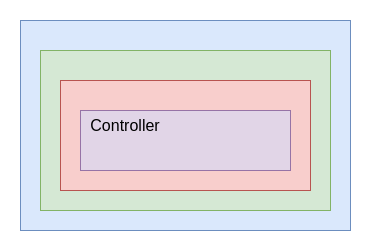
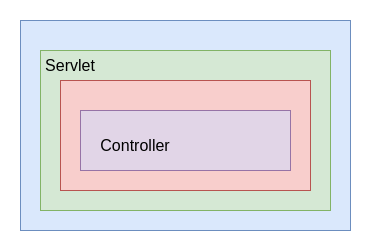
none -> (71, 66)
(126, 126) -> (136, 146)
